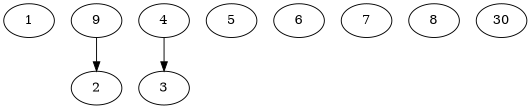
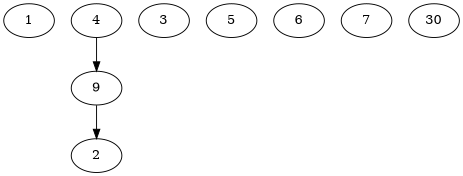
(434, 21) -> none
(164, 50) -> (97, 50)
